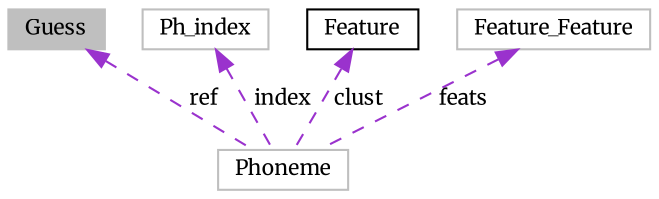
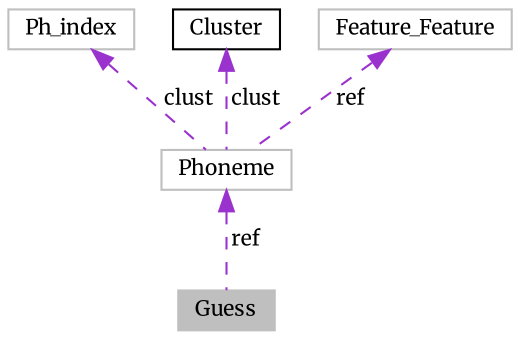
(363, 29) -> (226, 29)
(281, 100) -> (187, 100)
(461, 100) -> (348, 100)
(179, 105) -> (226, 251)
